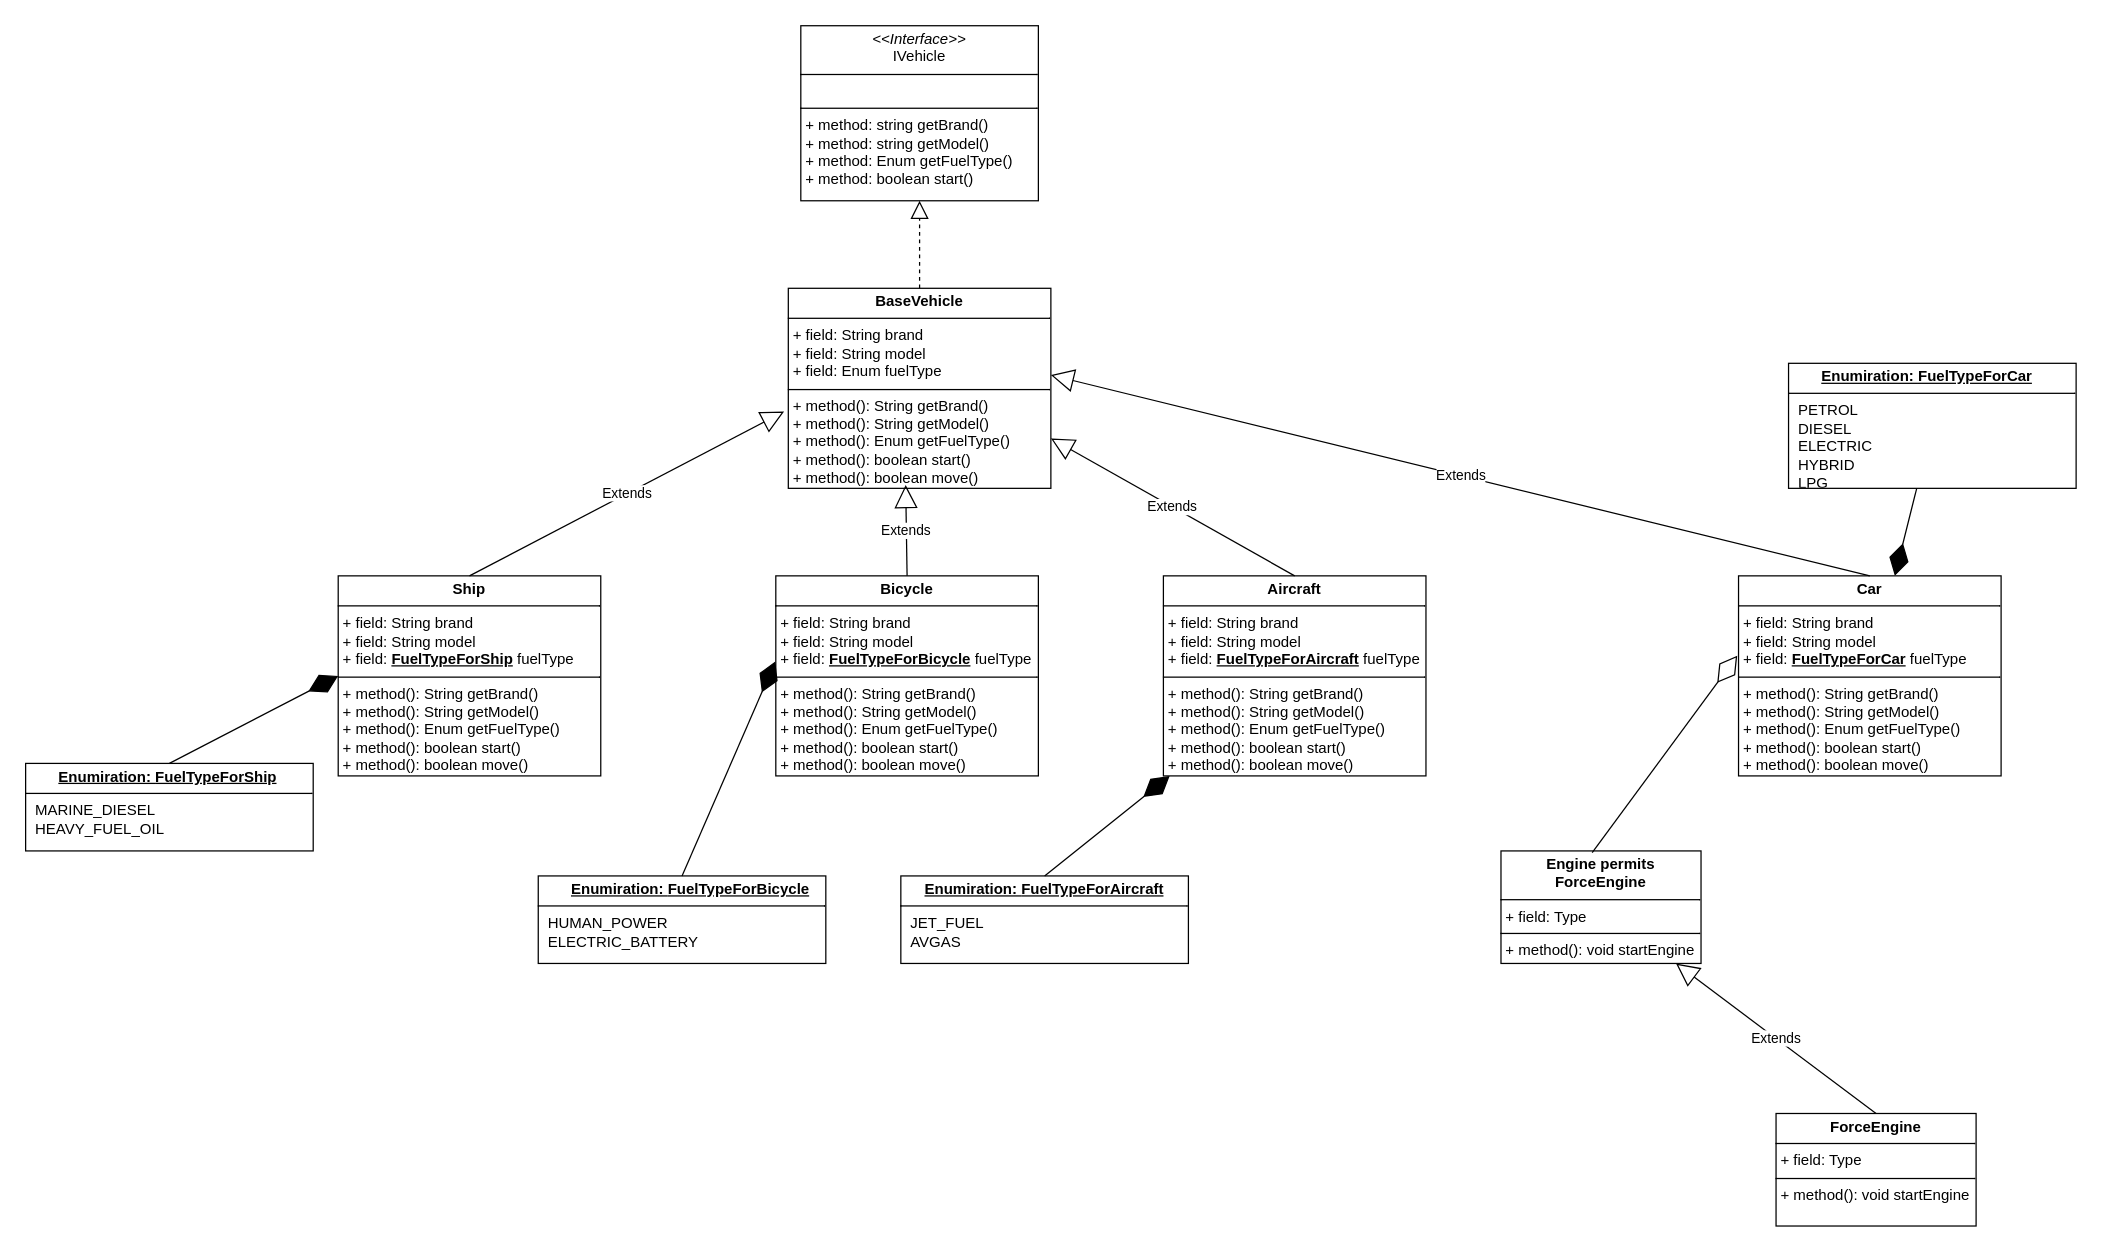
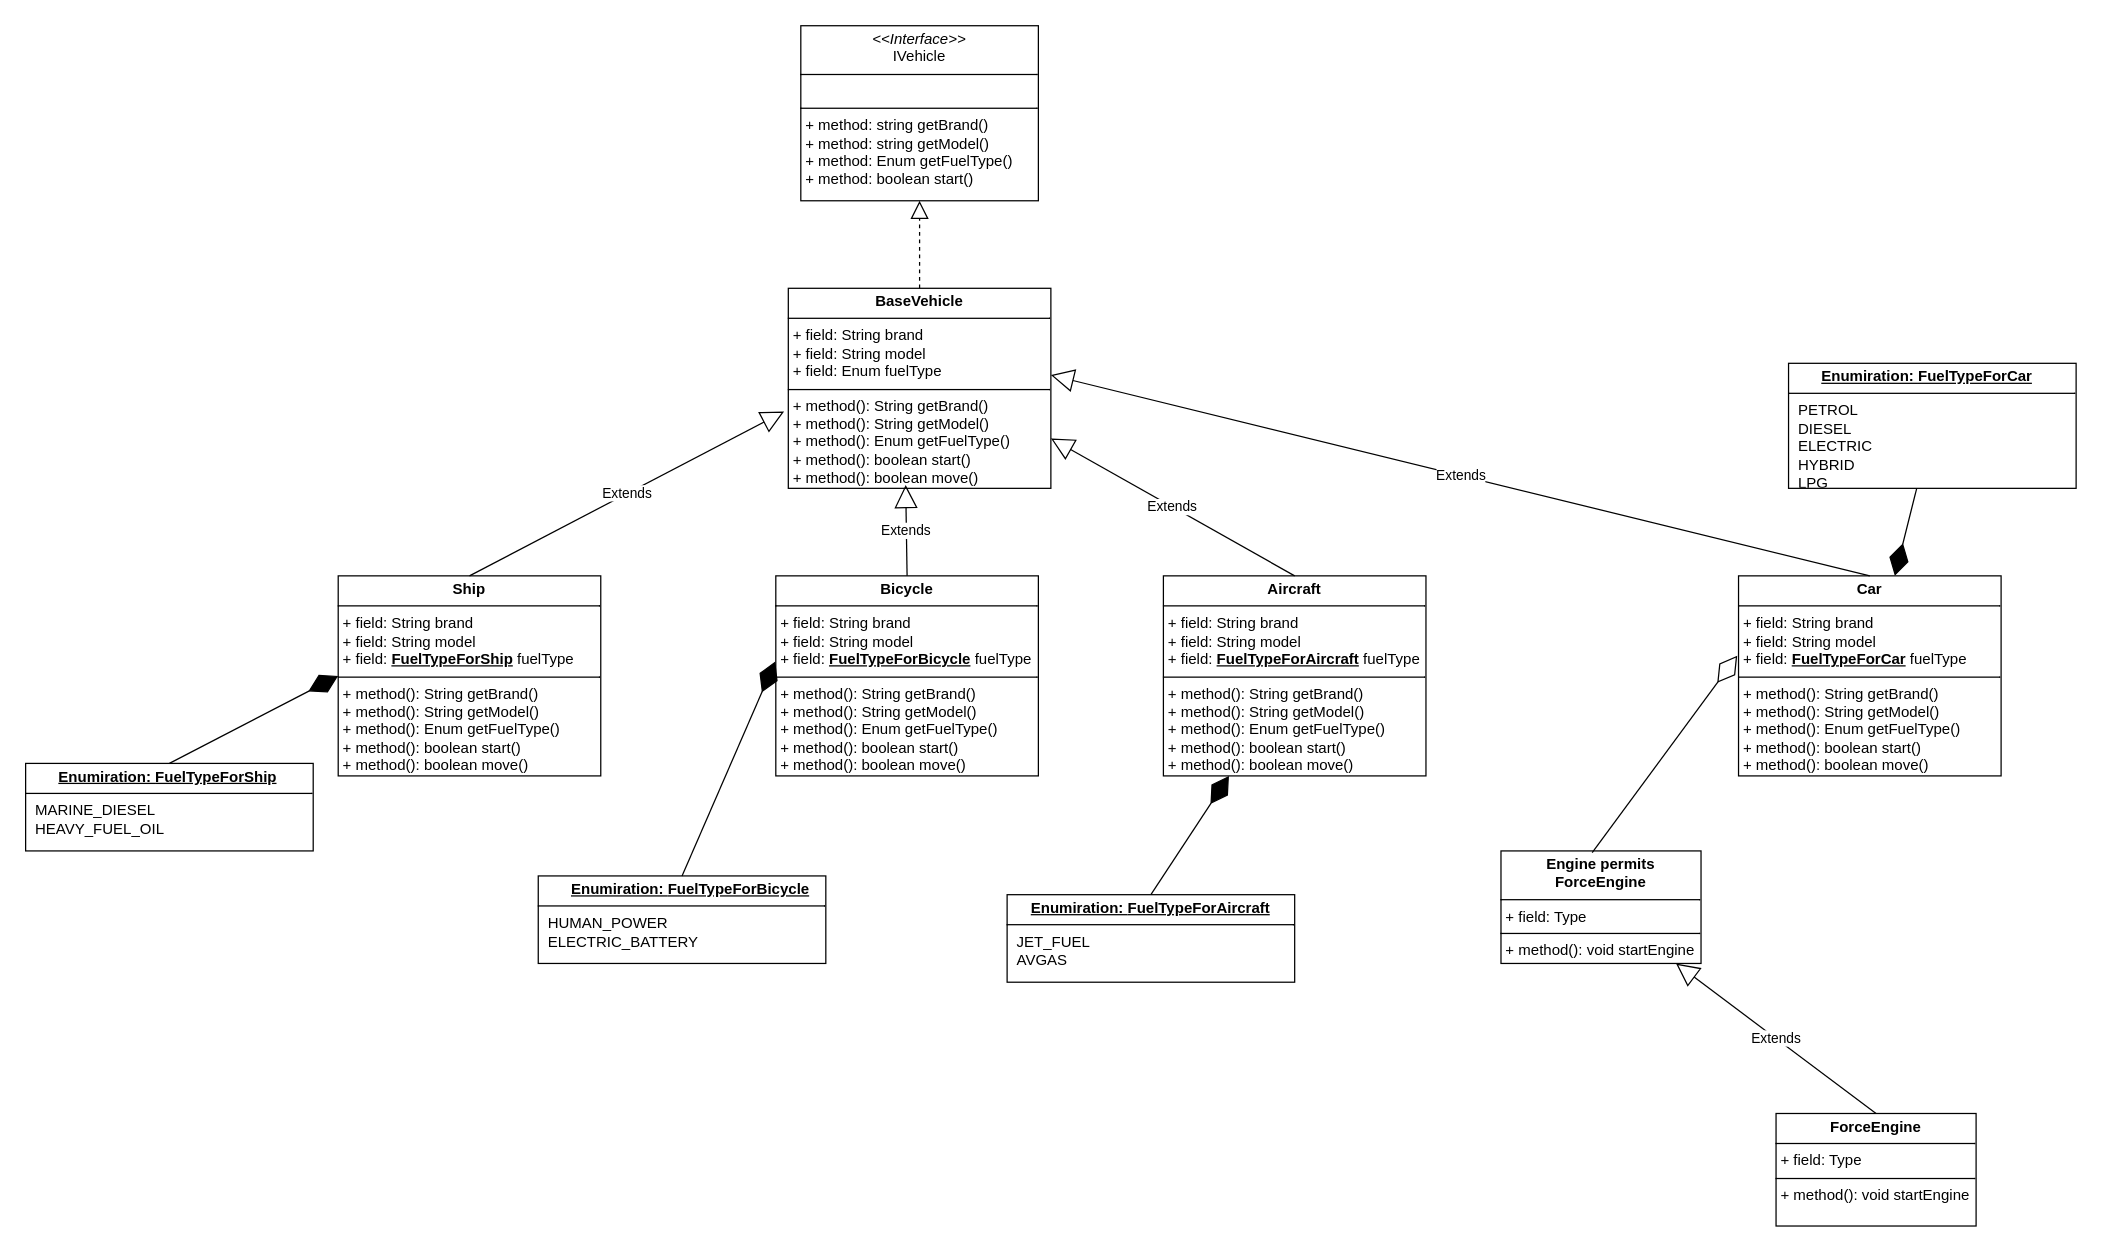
(1044, 919) -> (1151, 938)
